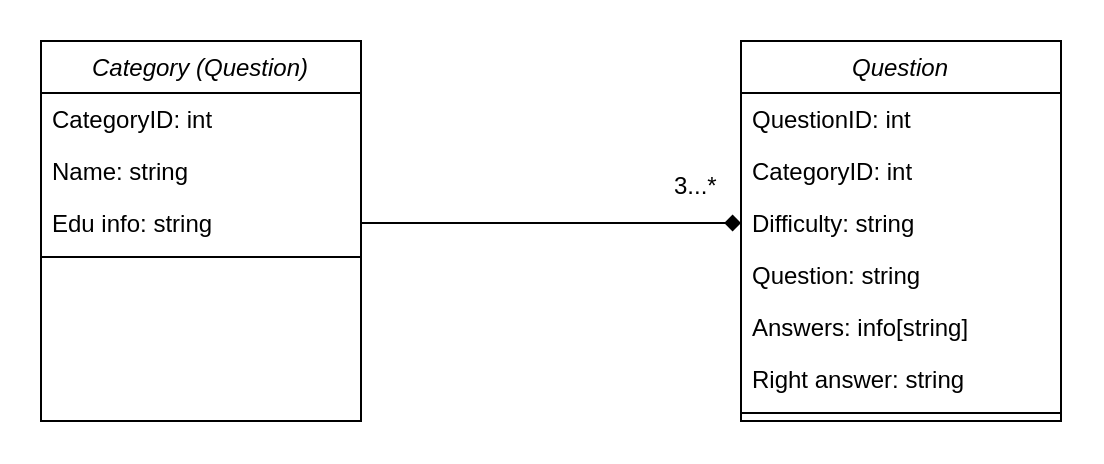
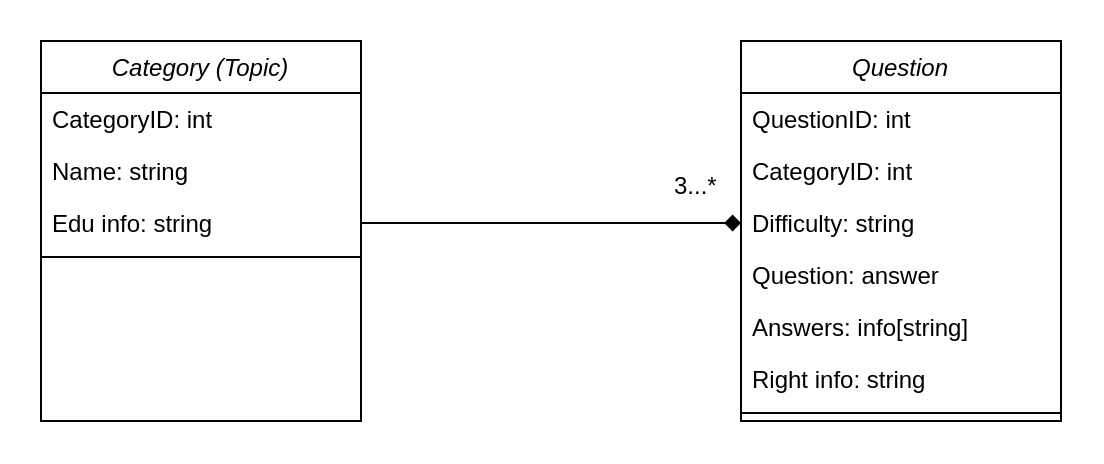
(200, 68) -> (200, 68)
(847, 276) -> (850, 276)
(871, 380) -> (854, 380)
